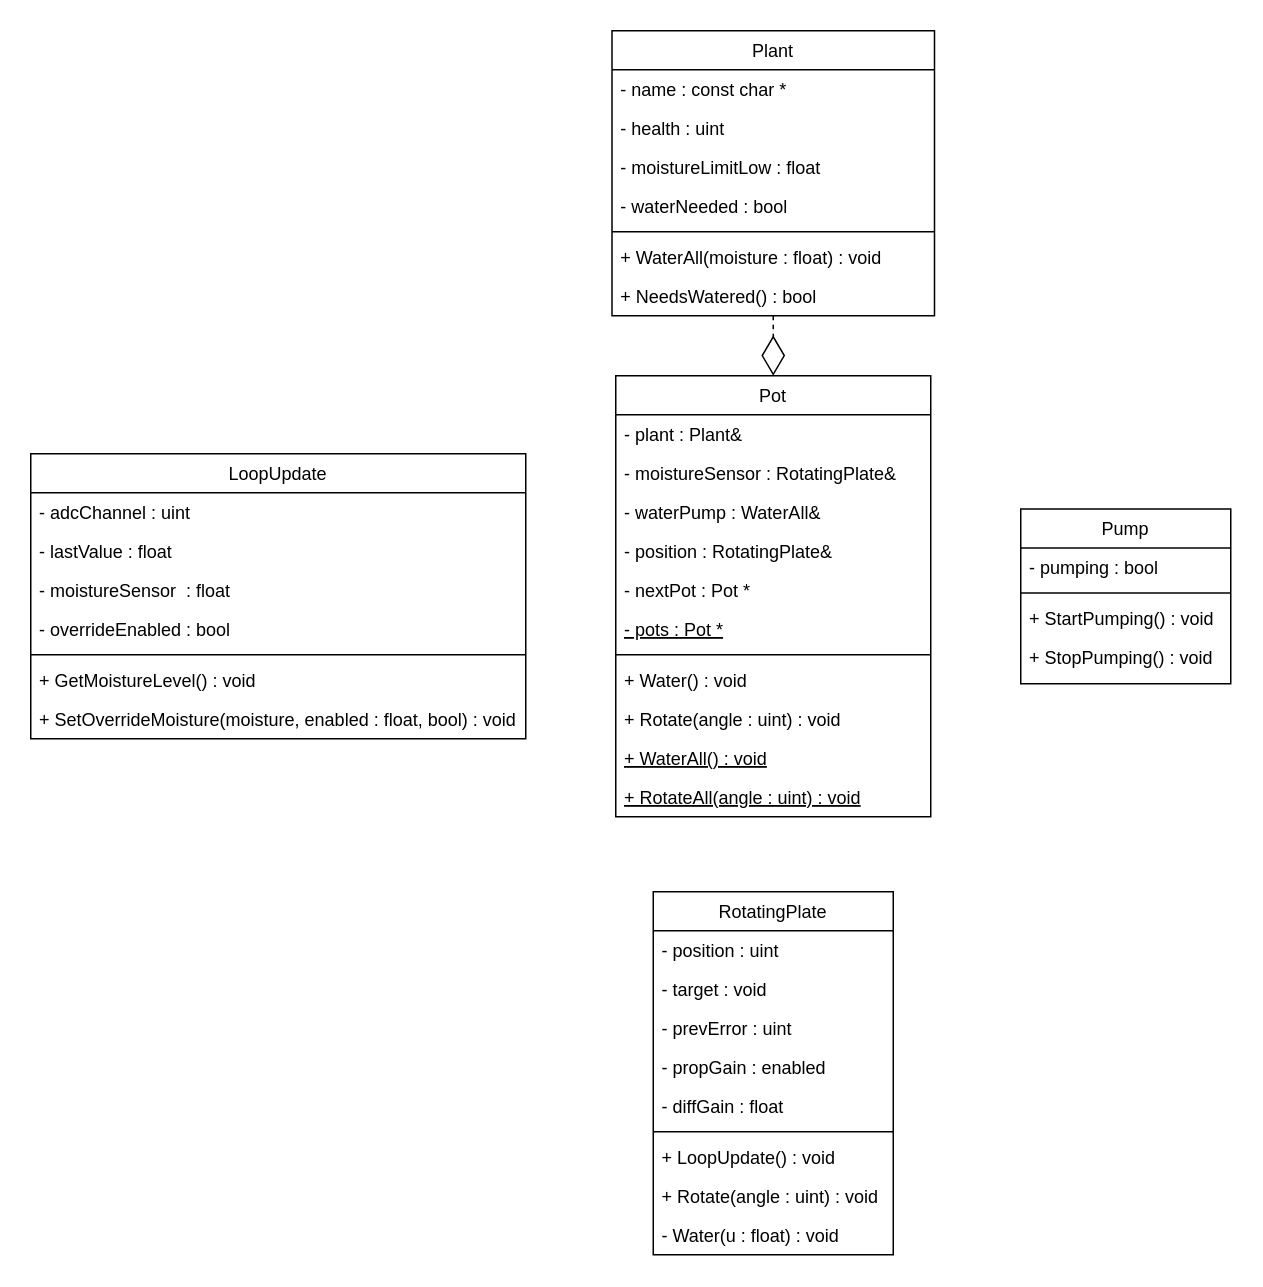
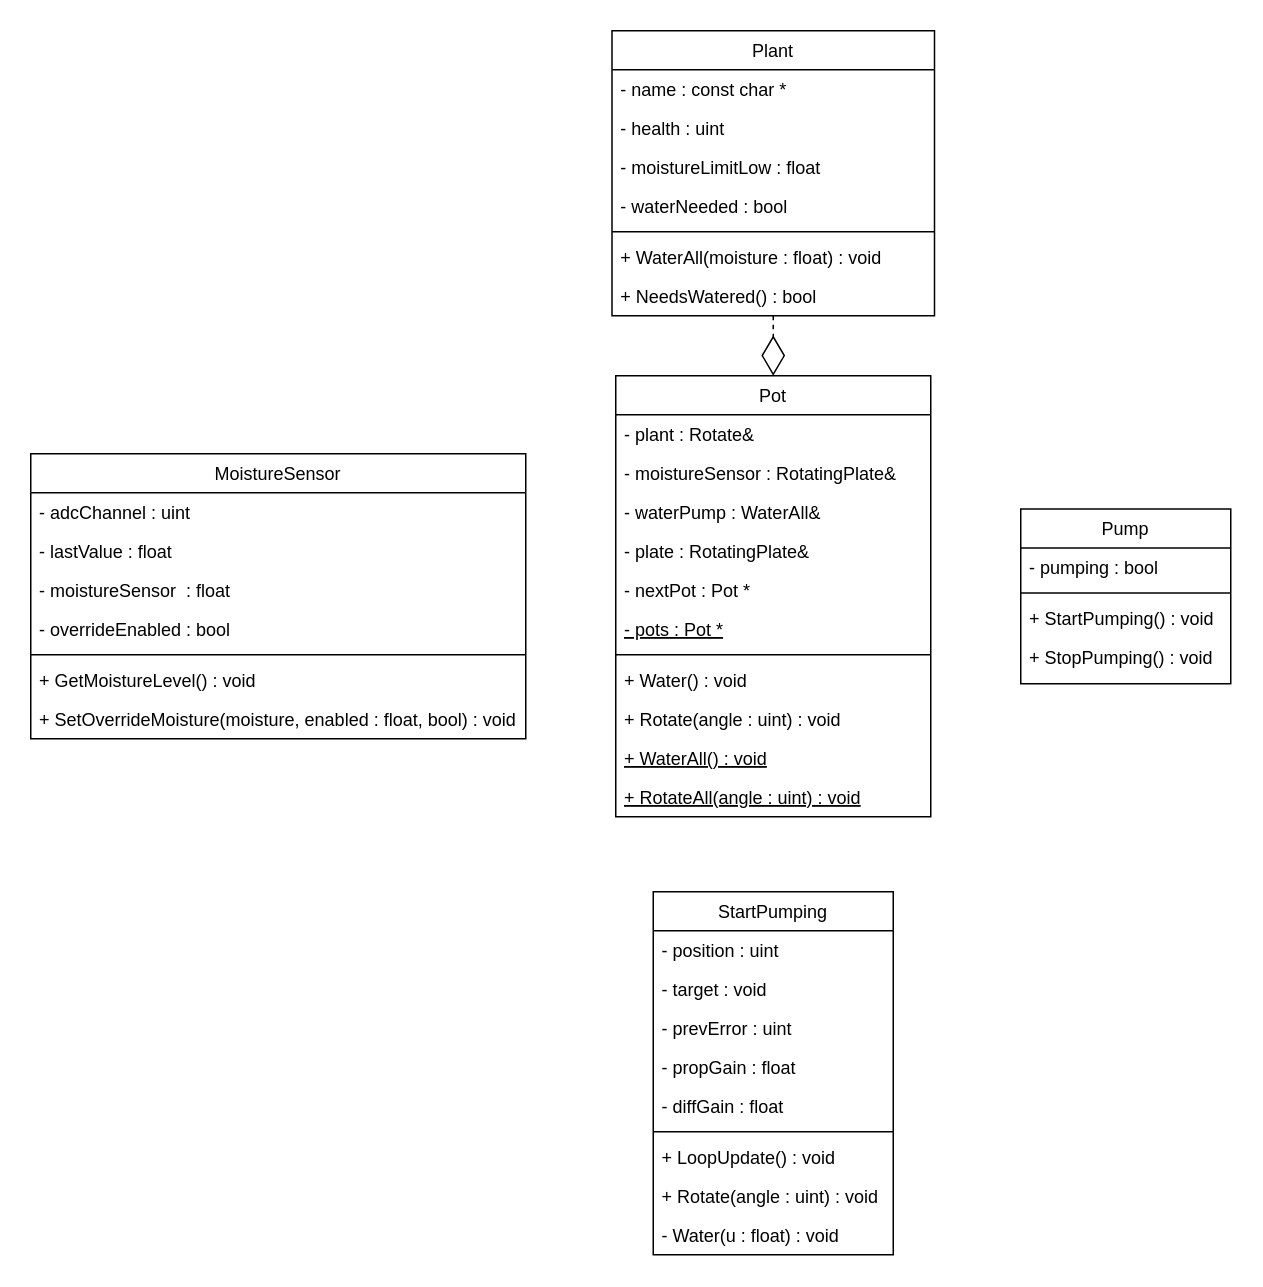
(691, 435) -> (698, 435)
(278, 474) -> (278, 474)
(744, 552) -> (731, 552)
(773, 912) -> (773, 912)
(748, 1068) -> (738, 1068)
